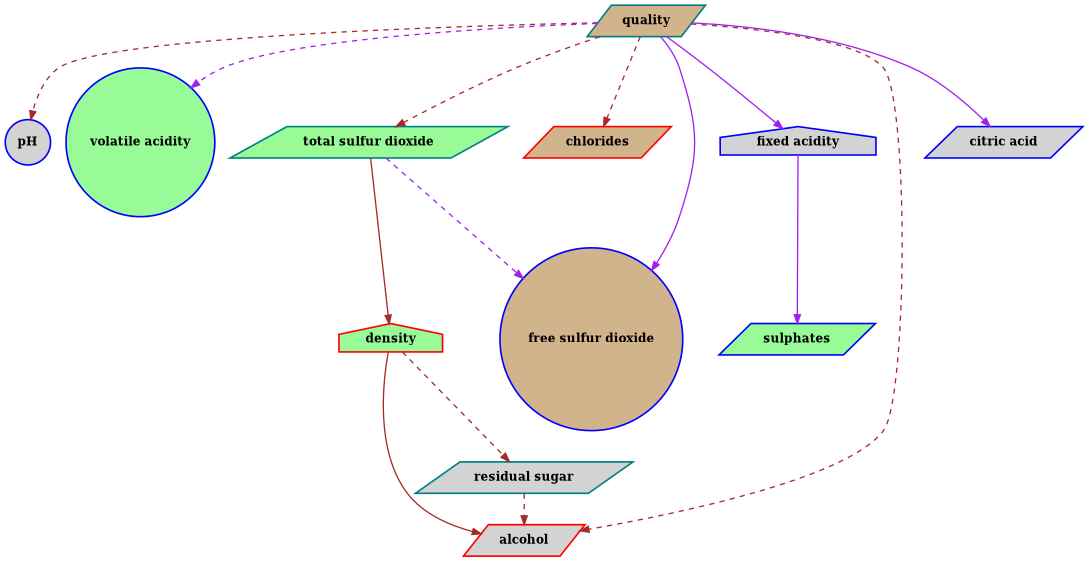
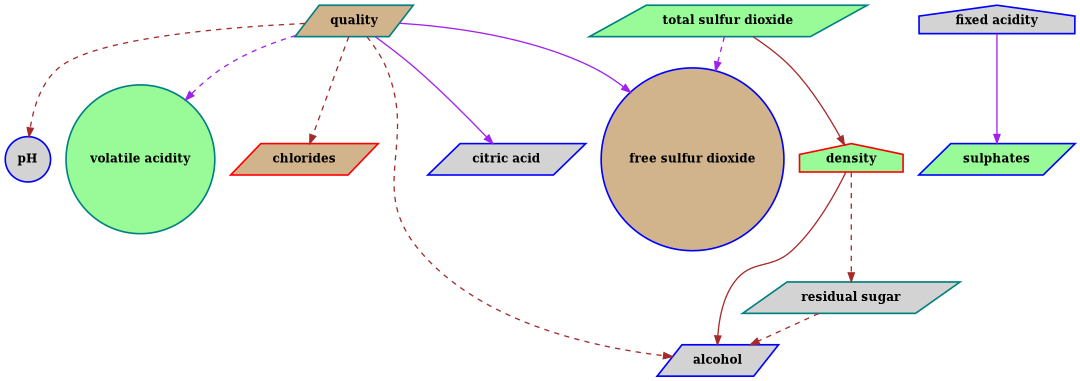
(500, 75) -> none
(722, 79) -> none
(140, 142) -> (140, 159)
(524, 540) -> (718, 360)
